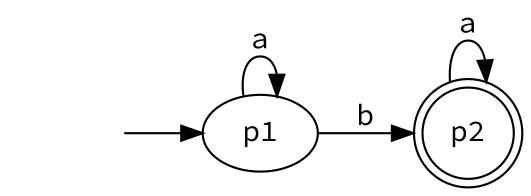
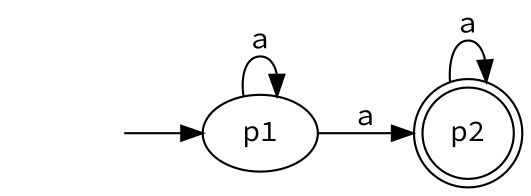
(366, 117) -> (366, 117)
